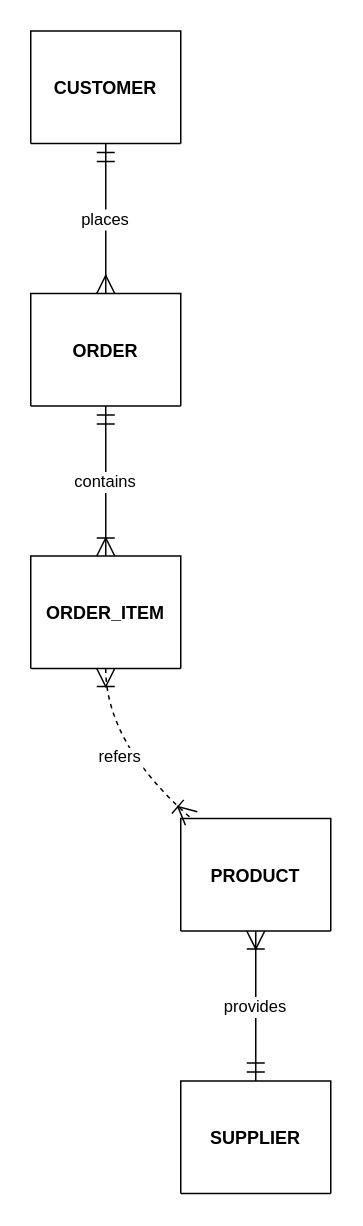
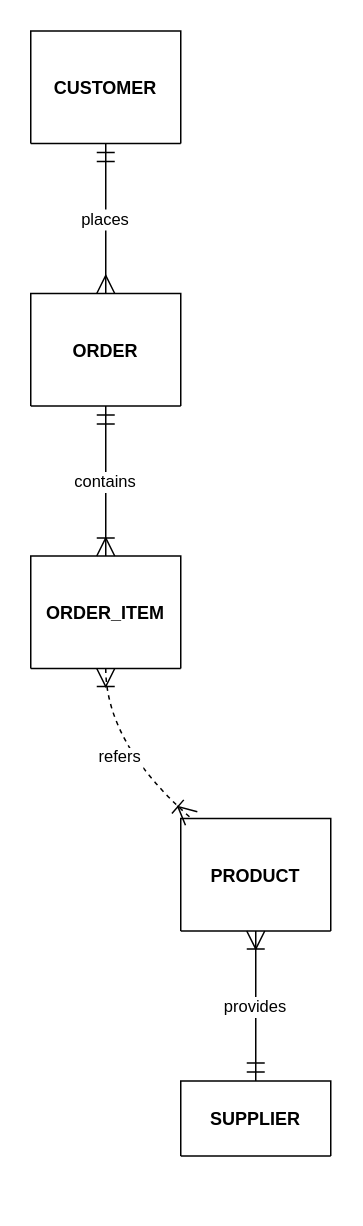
(256, 1137) -> (256, 1118)
